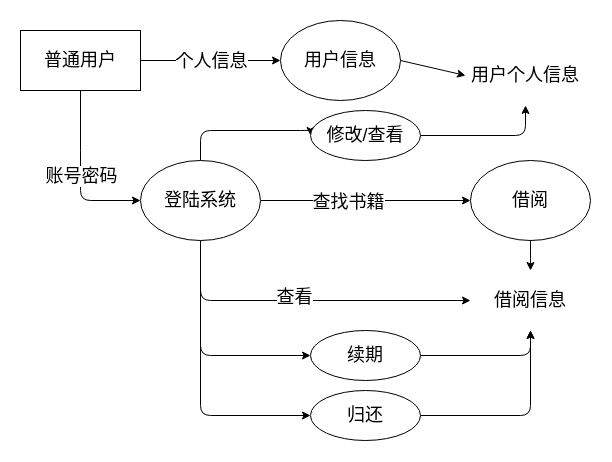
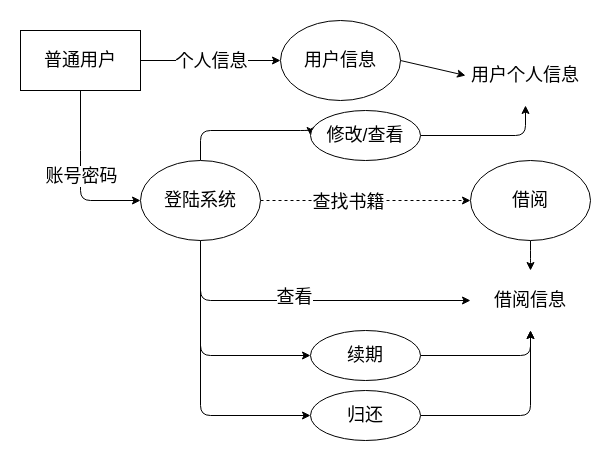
(423, 201) -> (423, 201)
